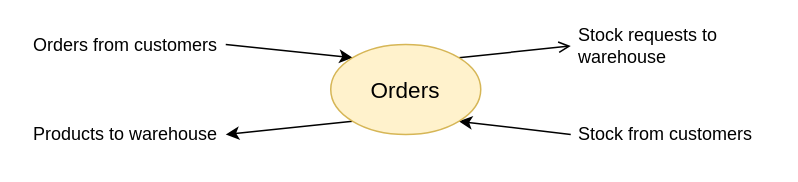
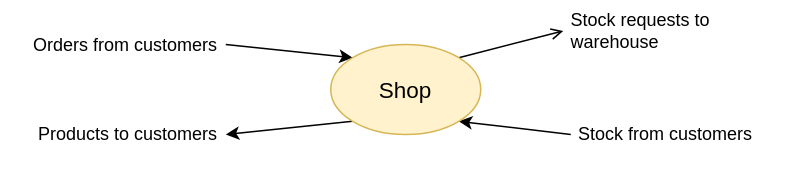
(668, 46) -> (661, 31)
(406, 89) -> (406, 89)
(127, 134) -> (127, 134)
